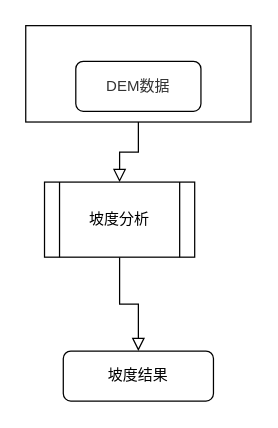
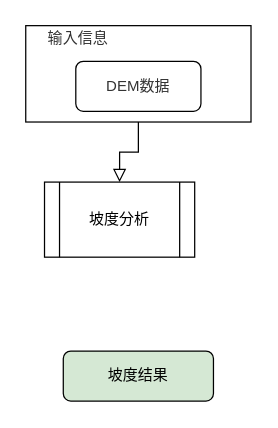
none -> (78, 38)
(123, 304) -> none
(138, 376) -> (138, 376)
